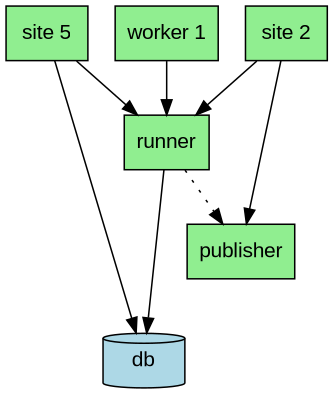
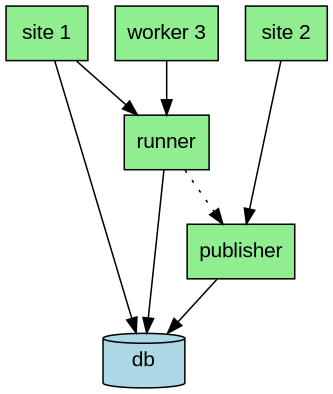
(47, 33) -> (47, 33)
(167, 33) -> (167, 33)
(232, 83) -> none
none -> (197, 301)
